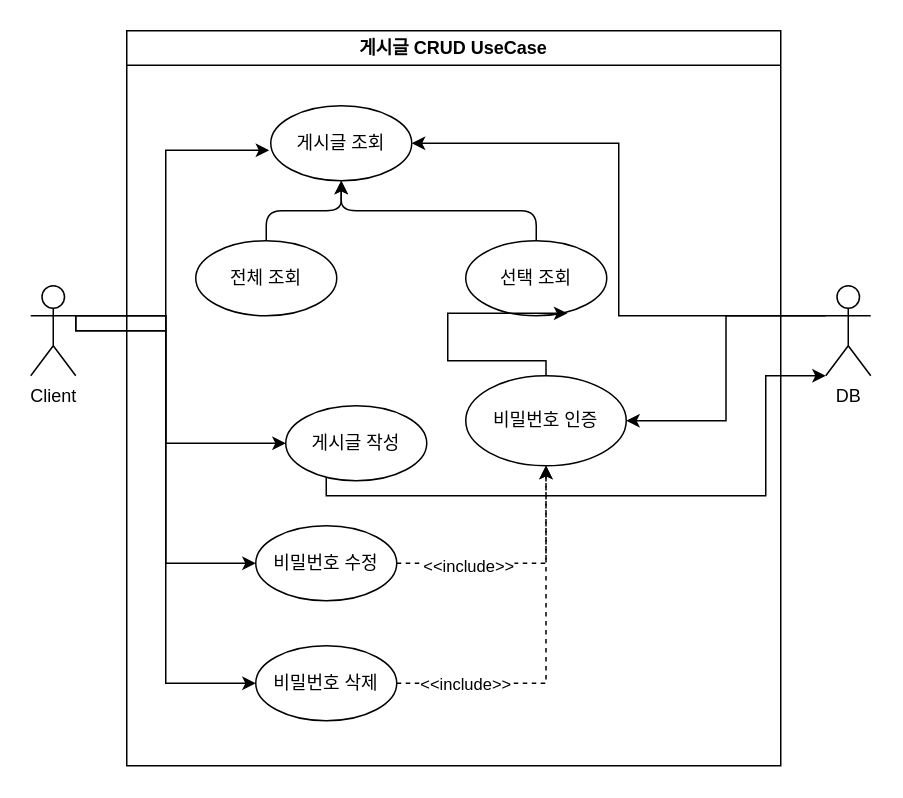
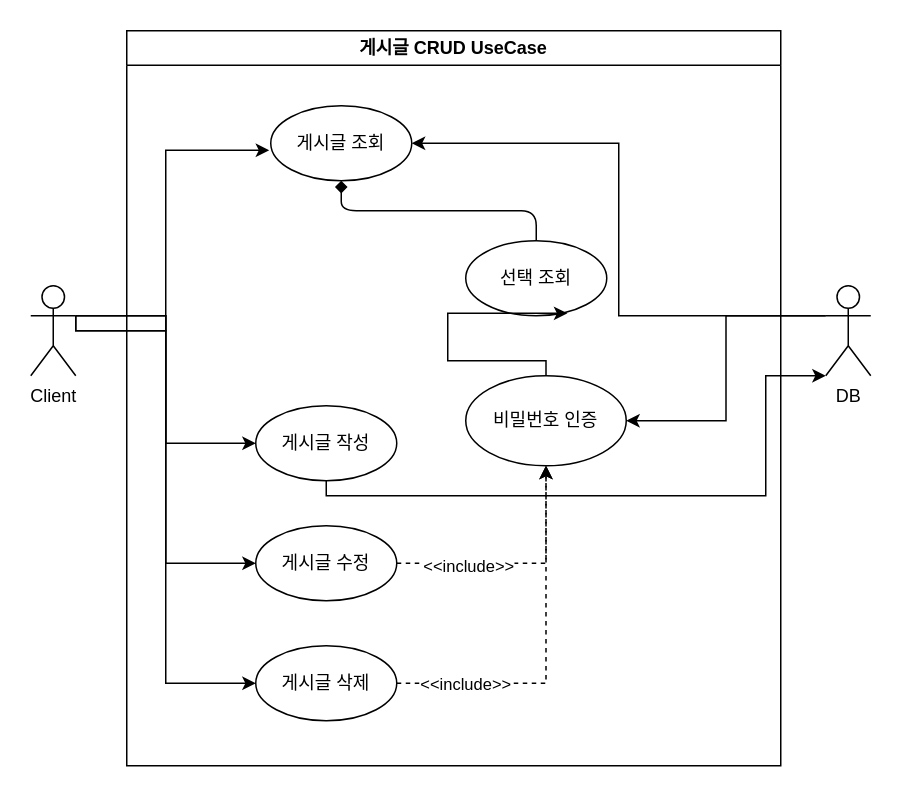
(342, 204) -> (342, 205)
(291, 211) -> none
(266, 278) -> none
(356, 443) -> (326, 443)
(326, 563) -> (326, 563)
(326, 683) -> (326, 683)
